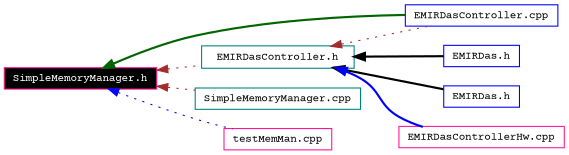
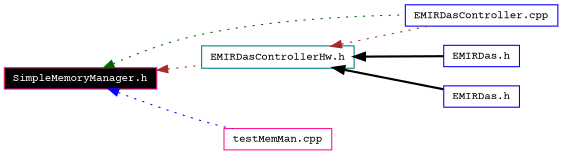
(257, 25) -> (257, 25)
(278, 57) -> (278, 57)
(278, 99) -> none
(482, 137) -> none
